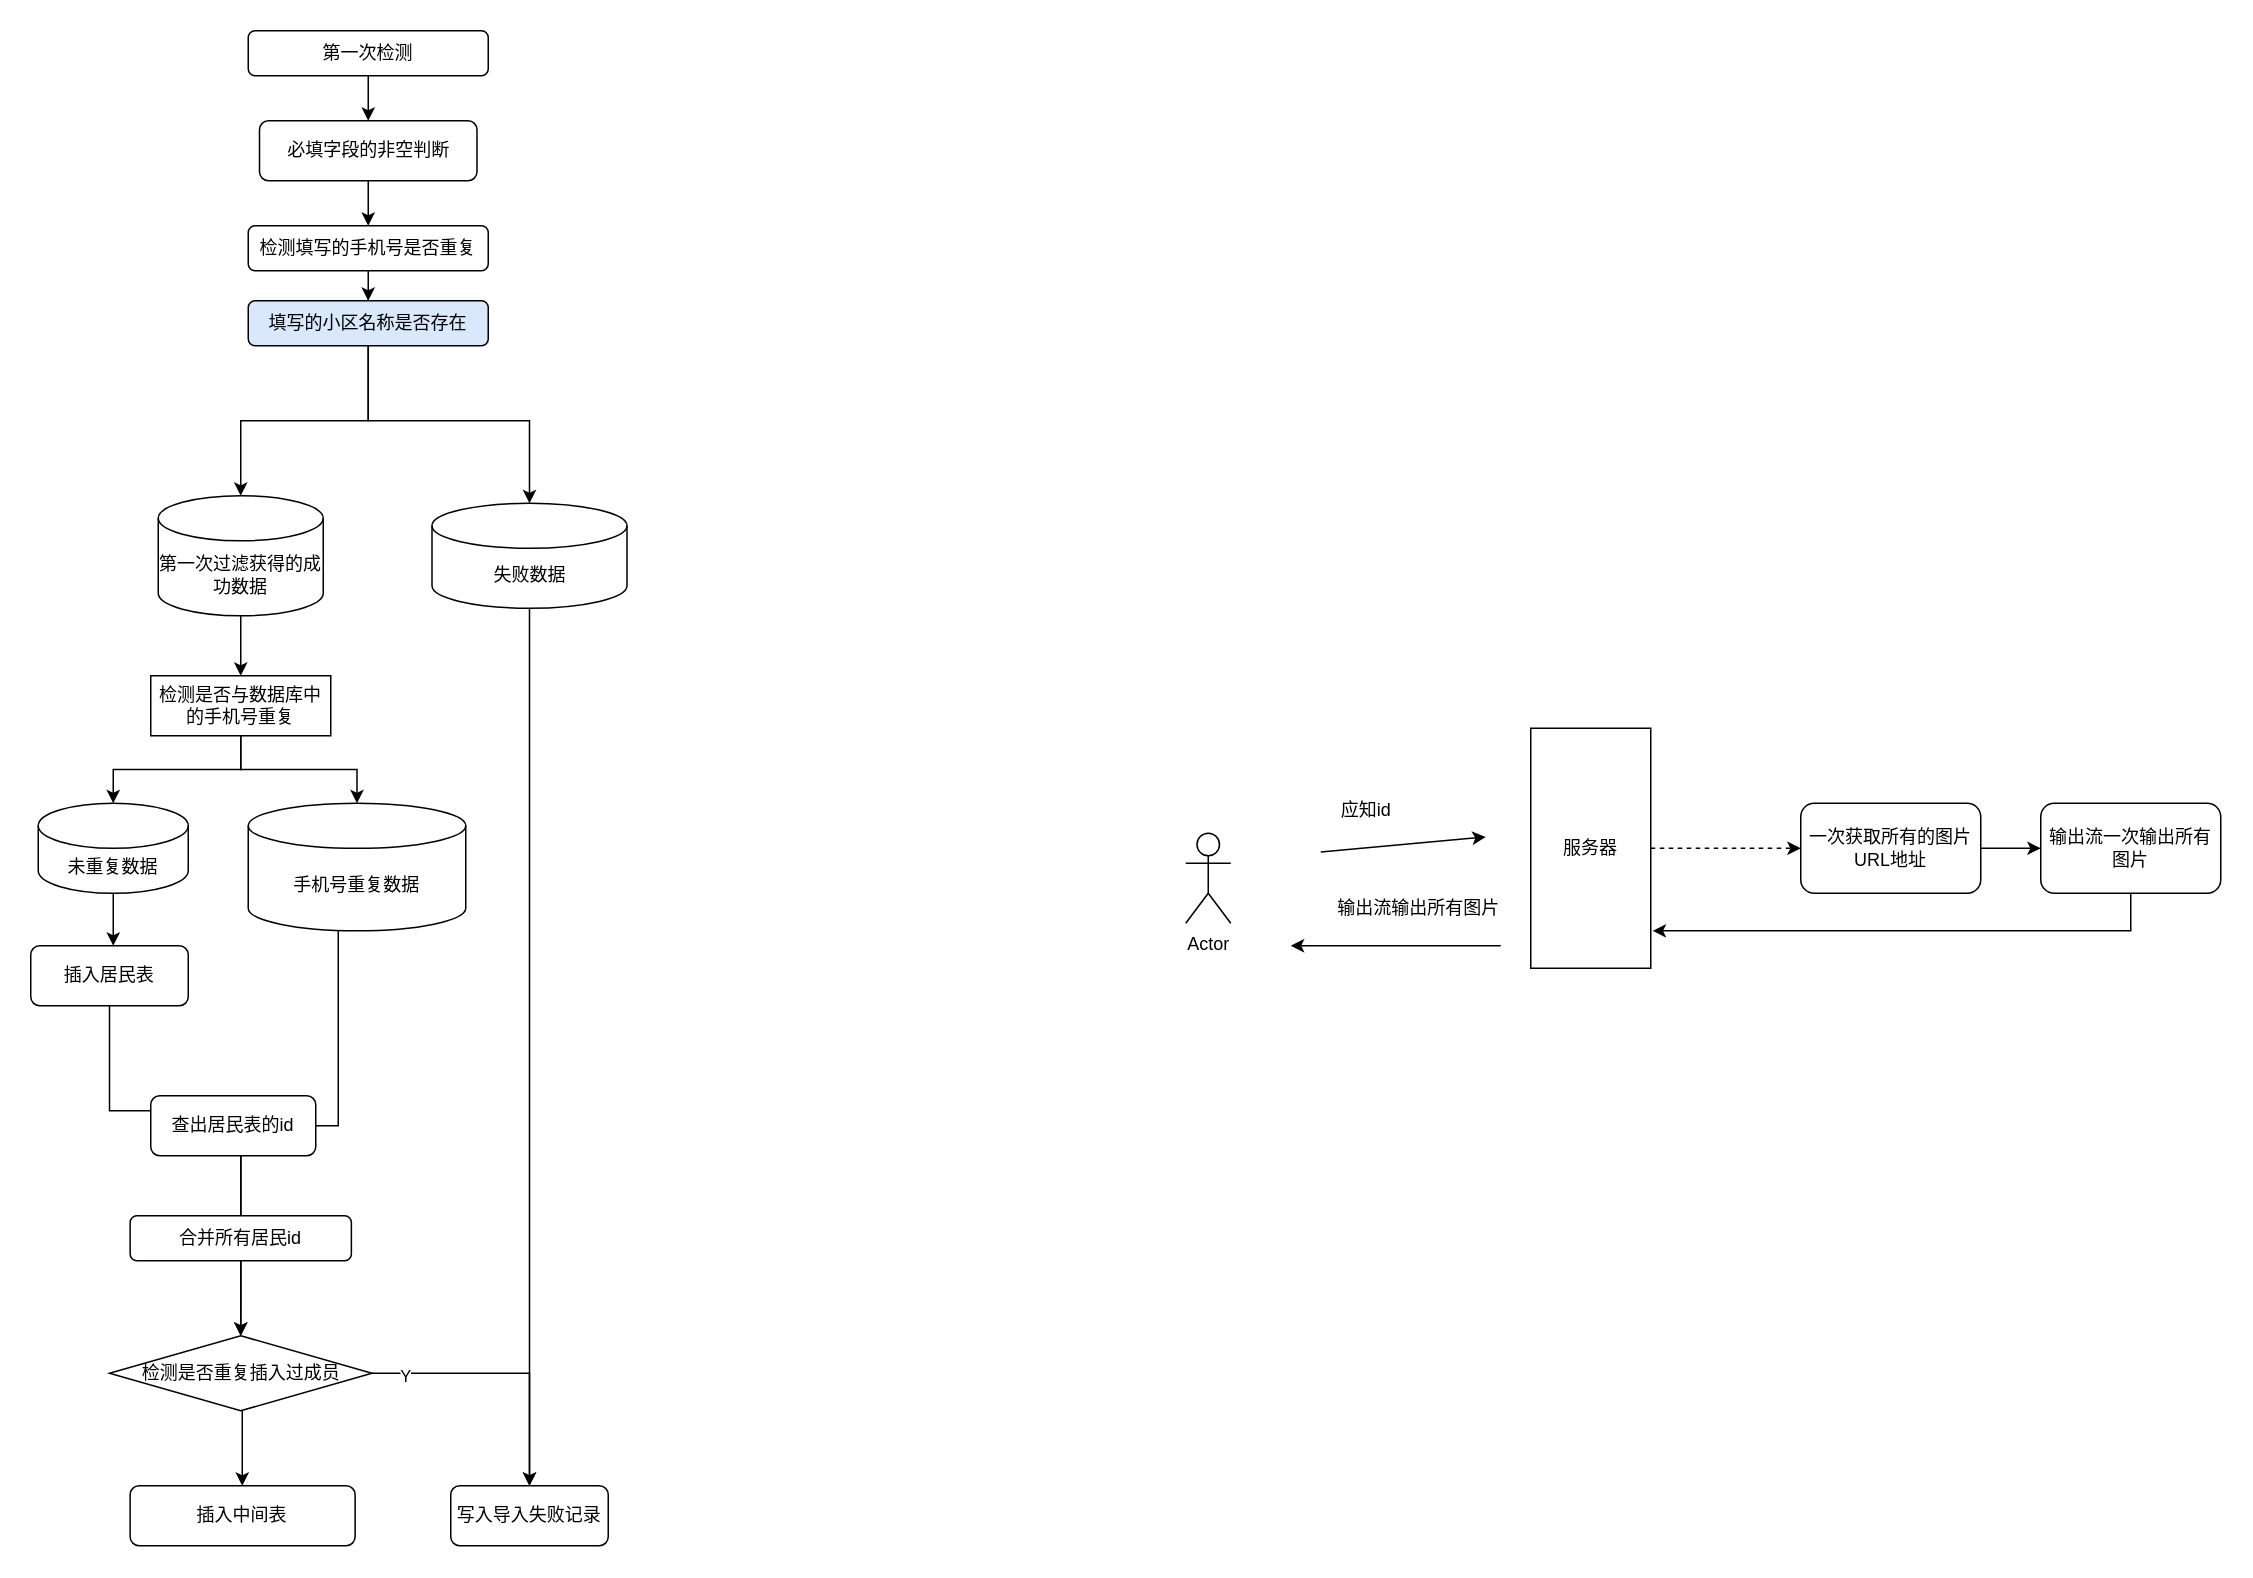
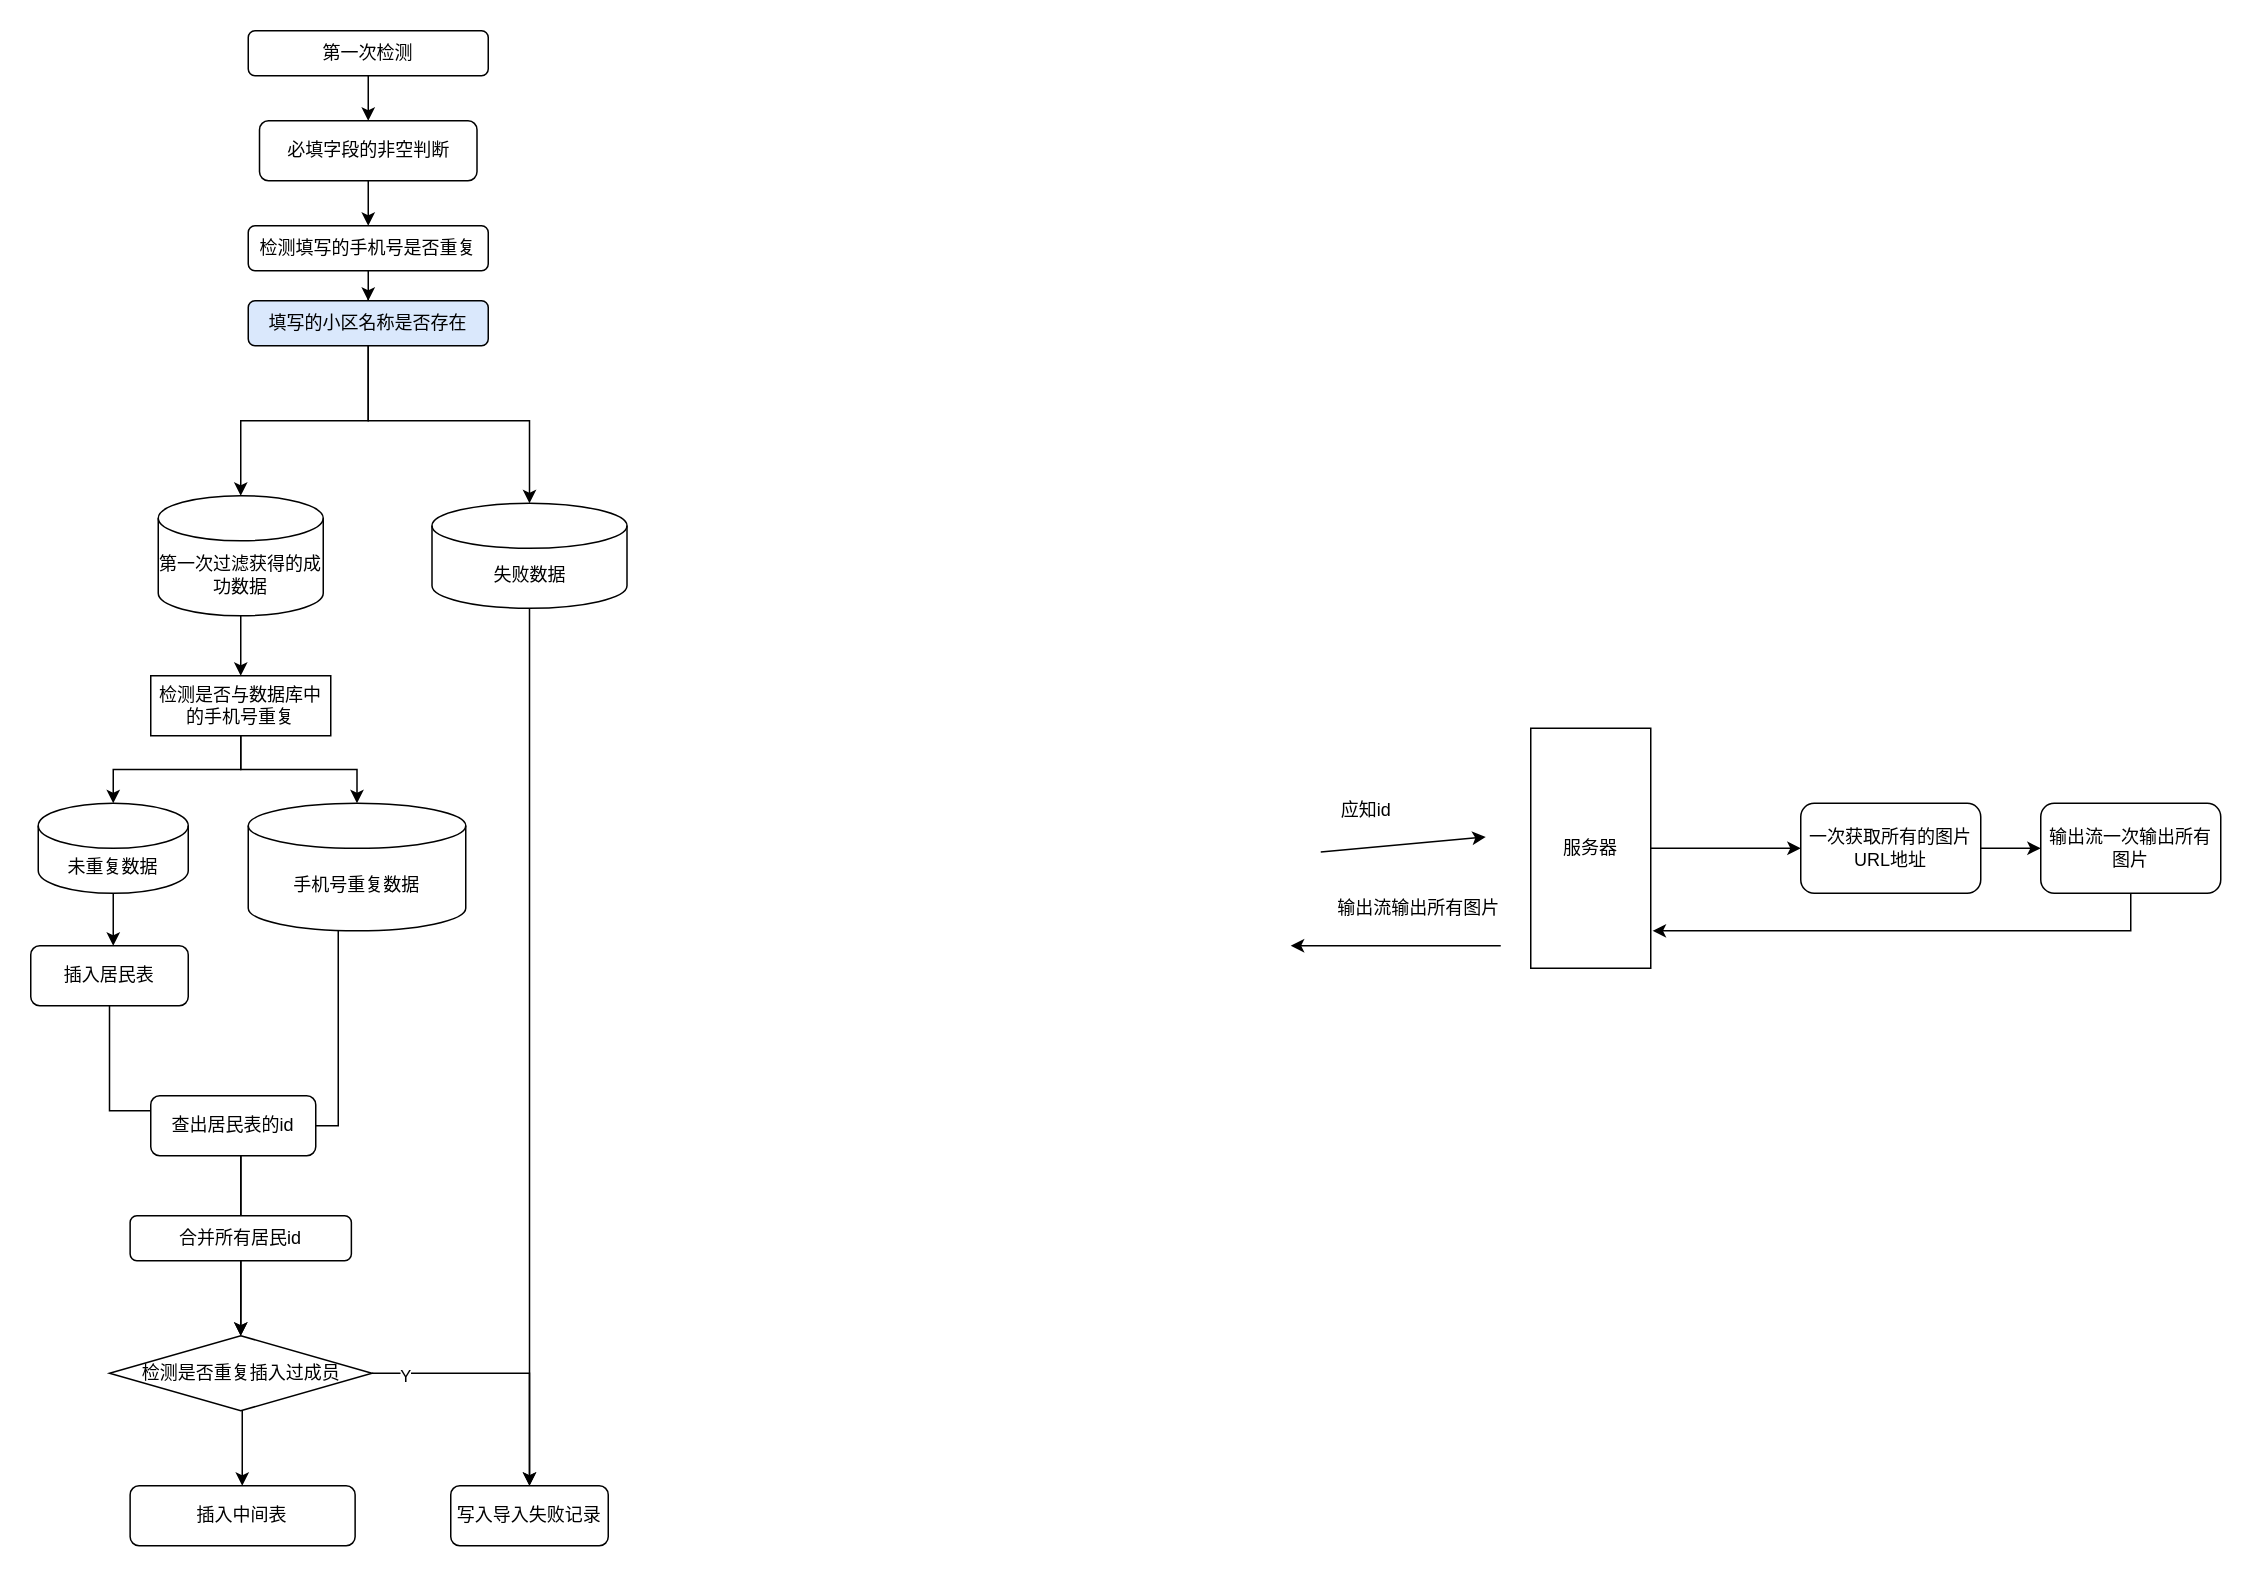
(1720, 848) -> (1720, 848)
(1208, 878) -> none
